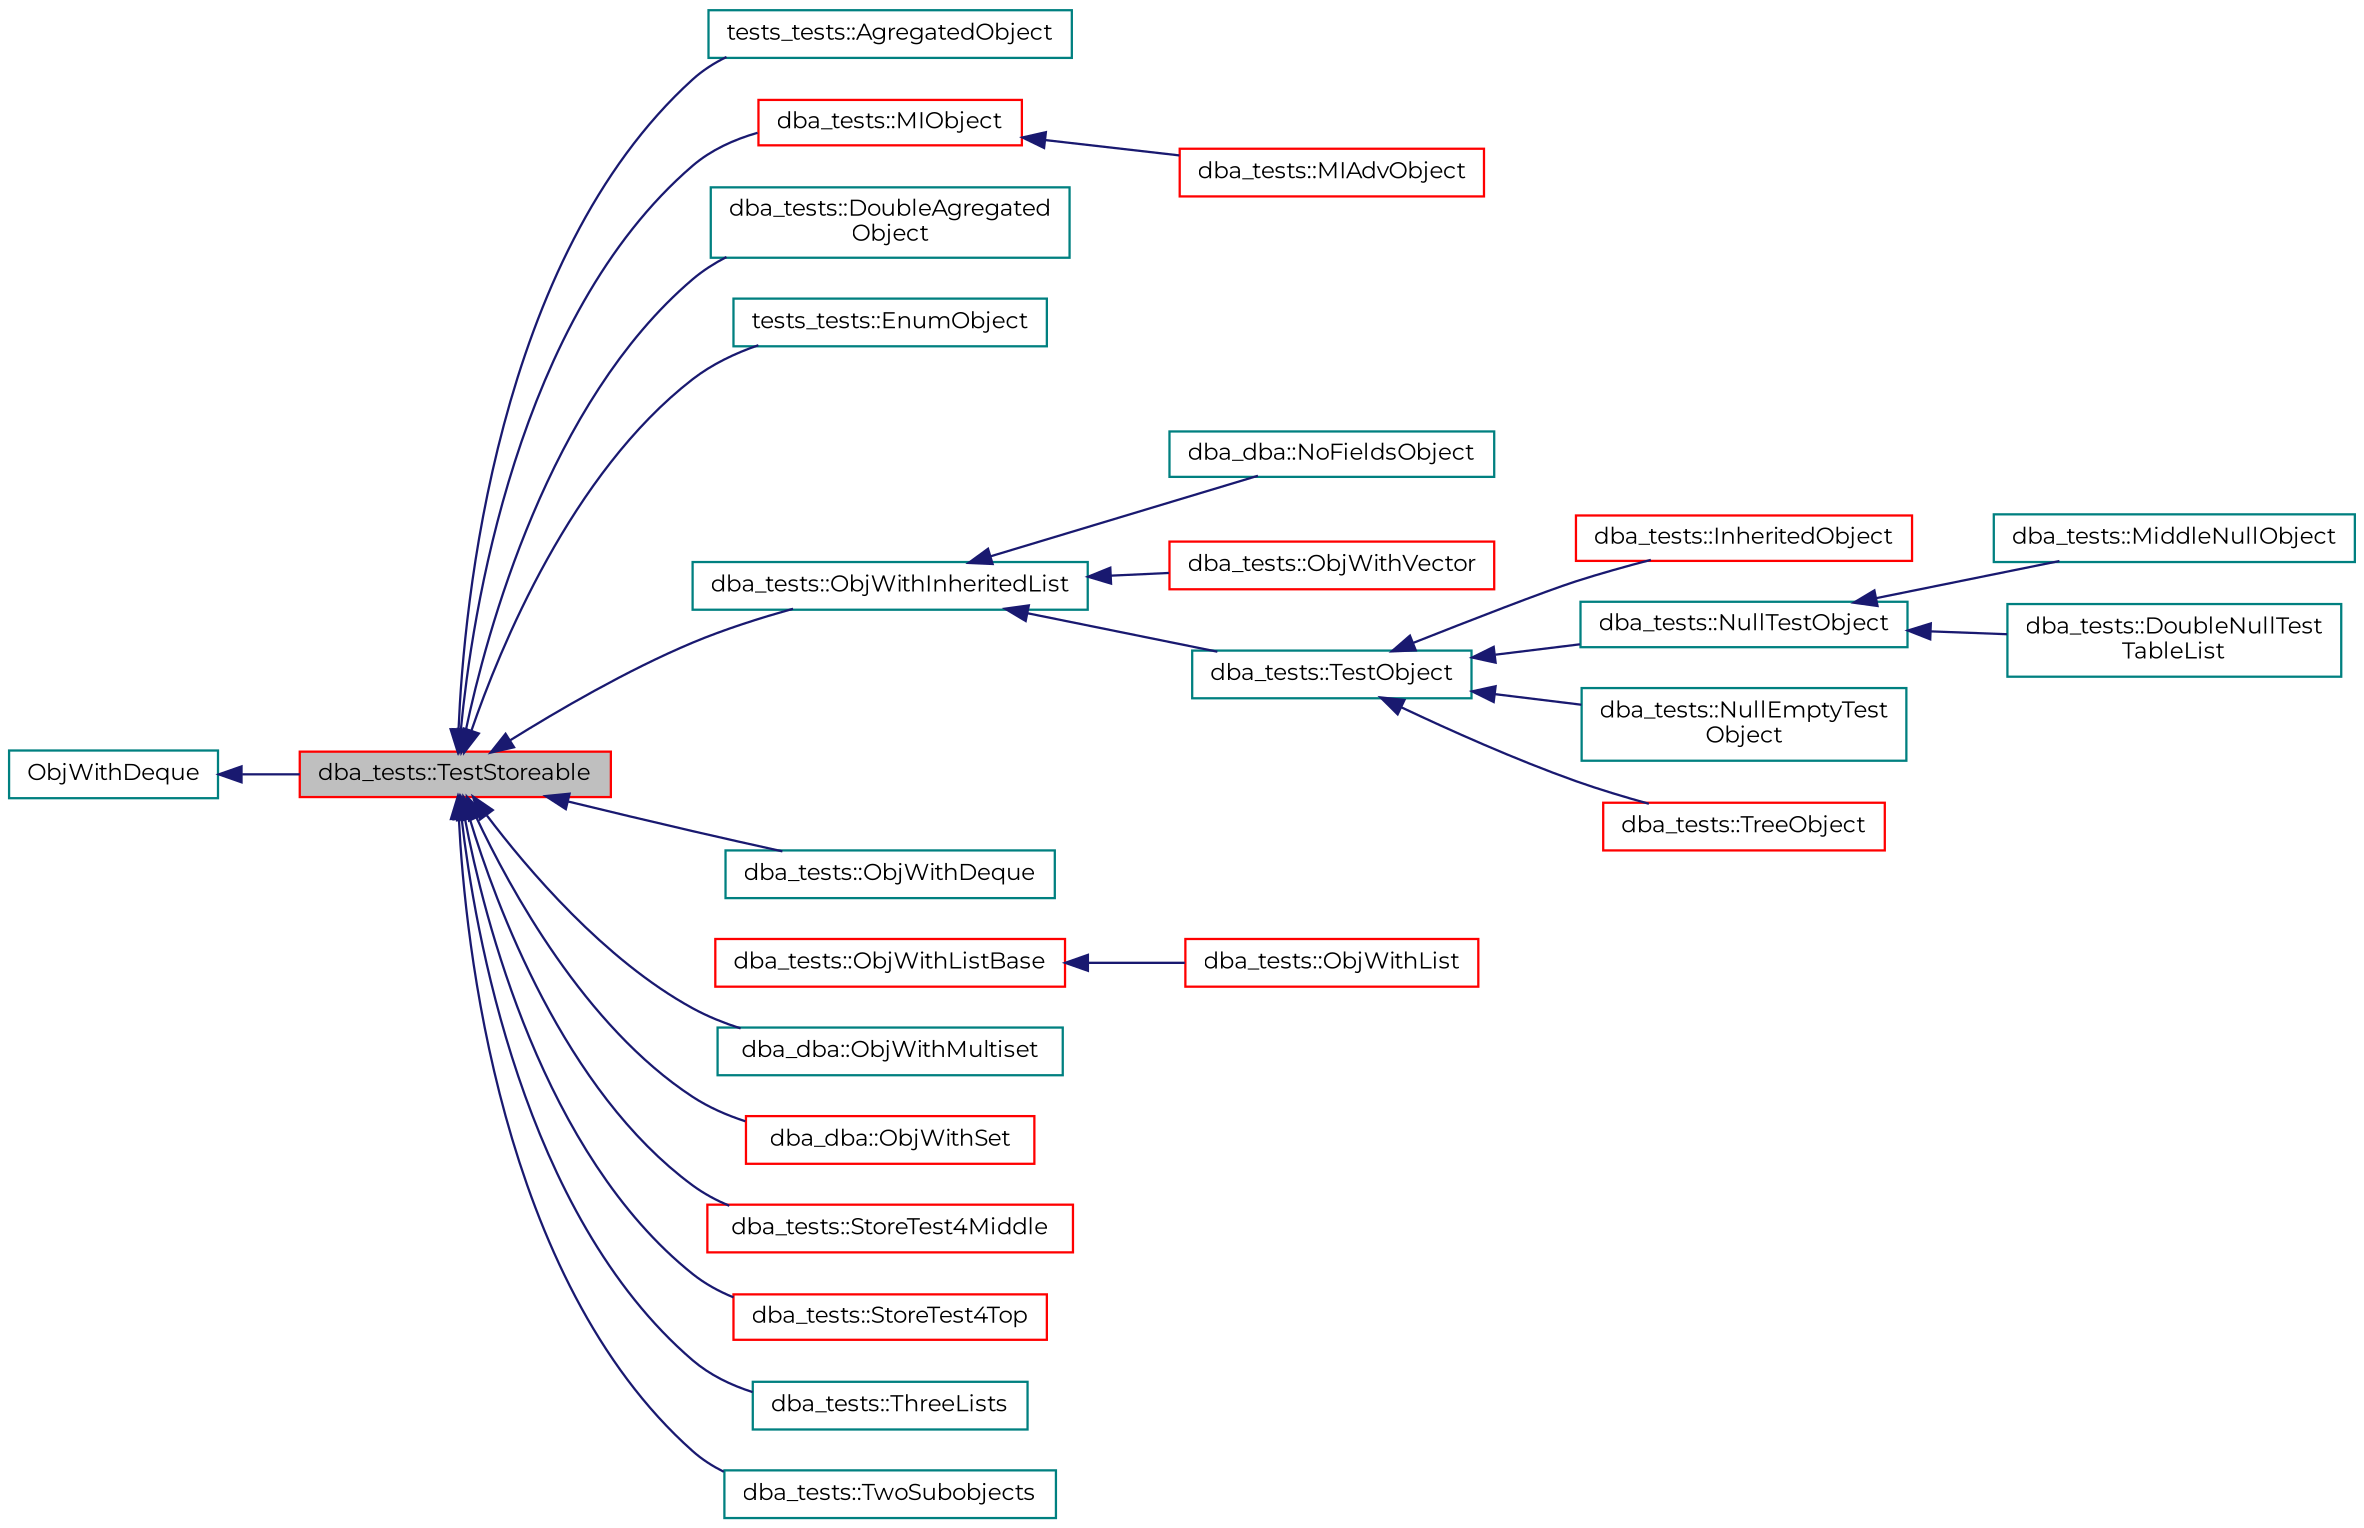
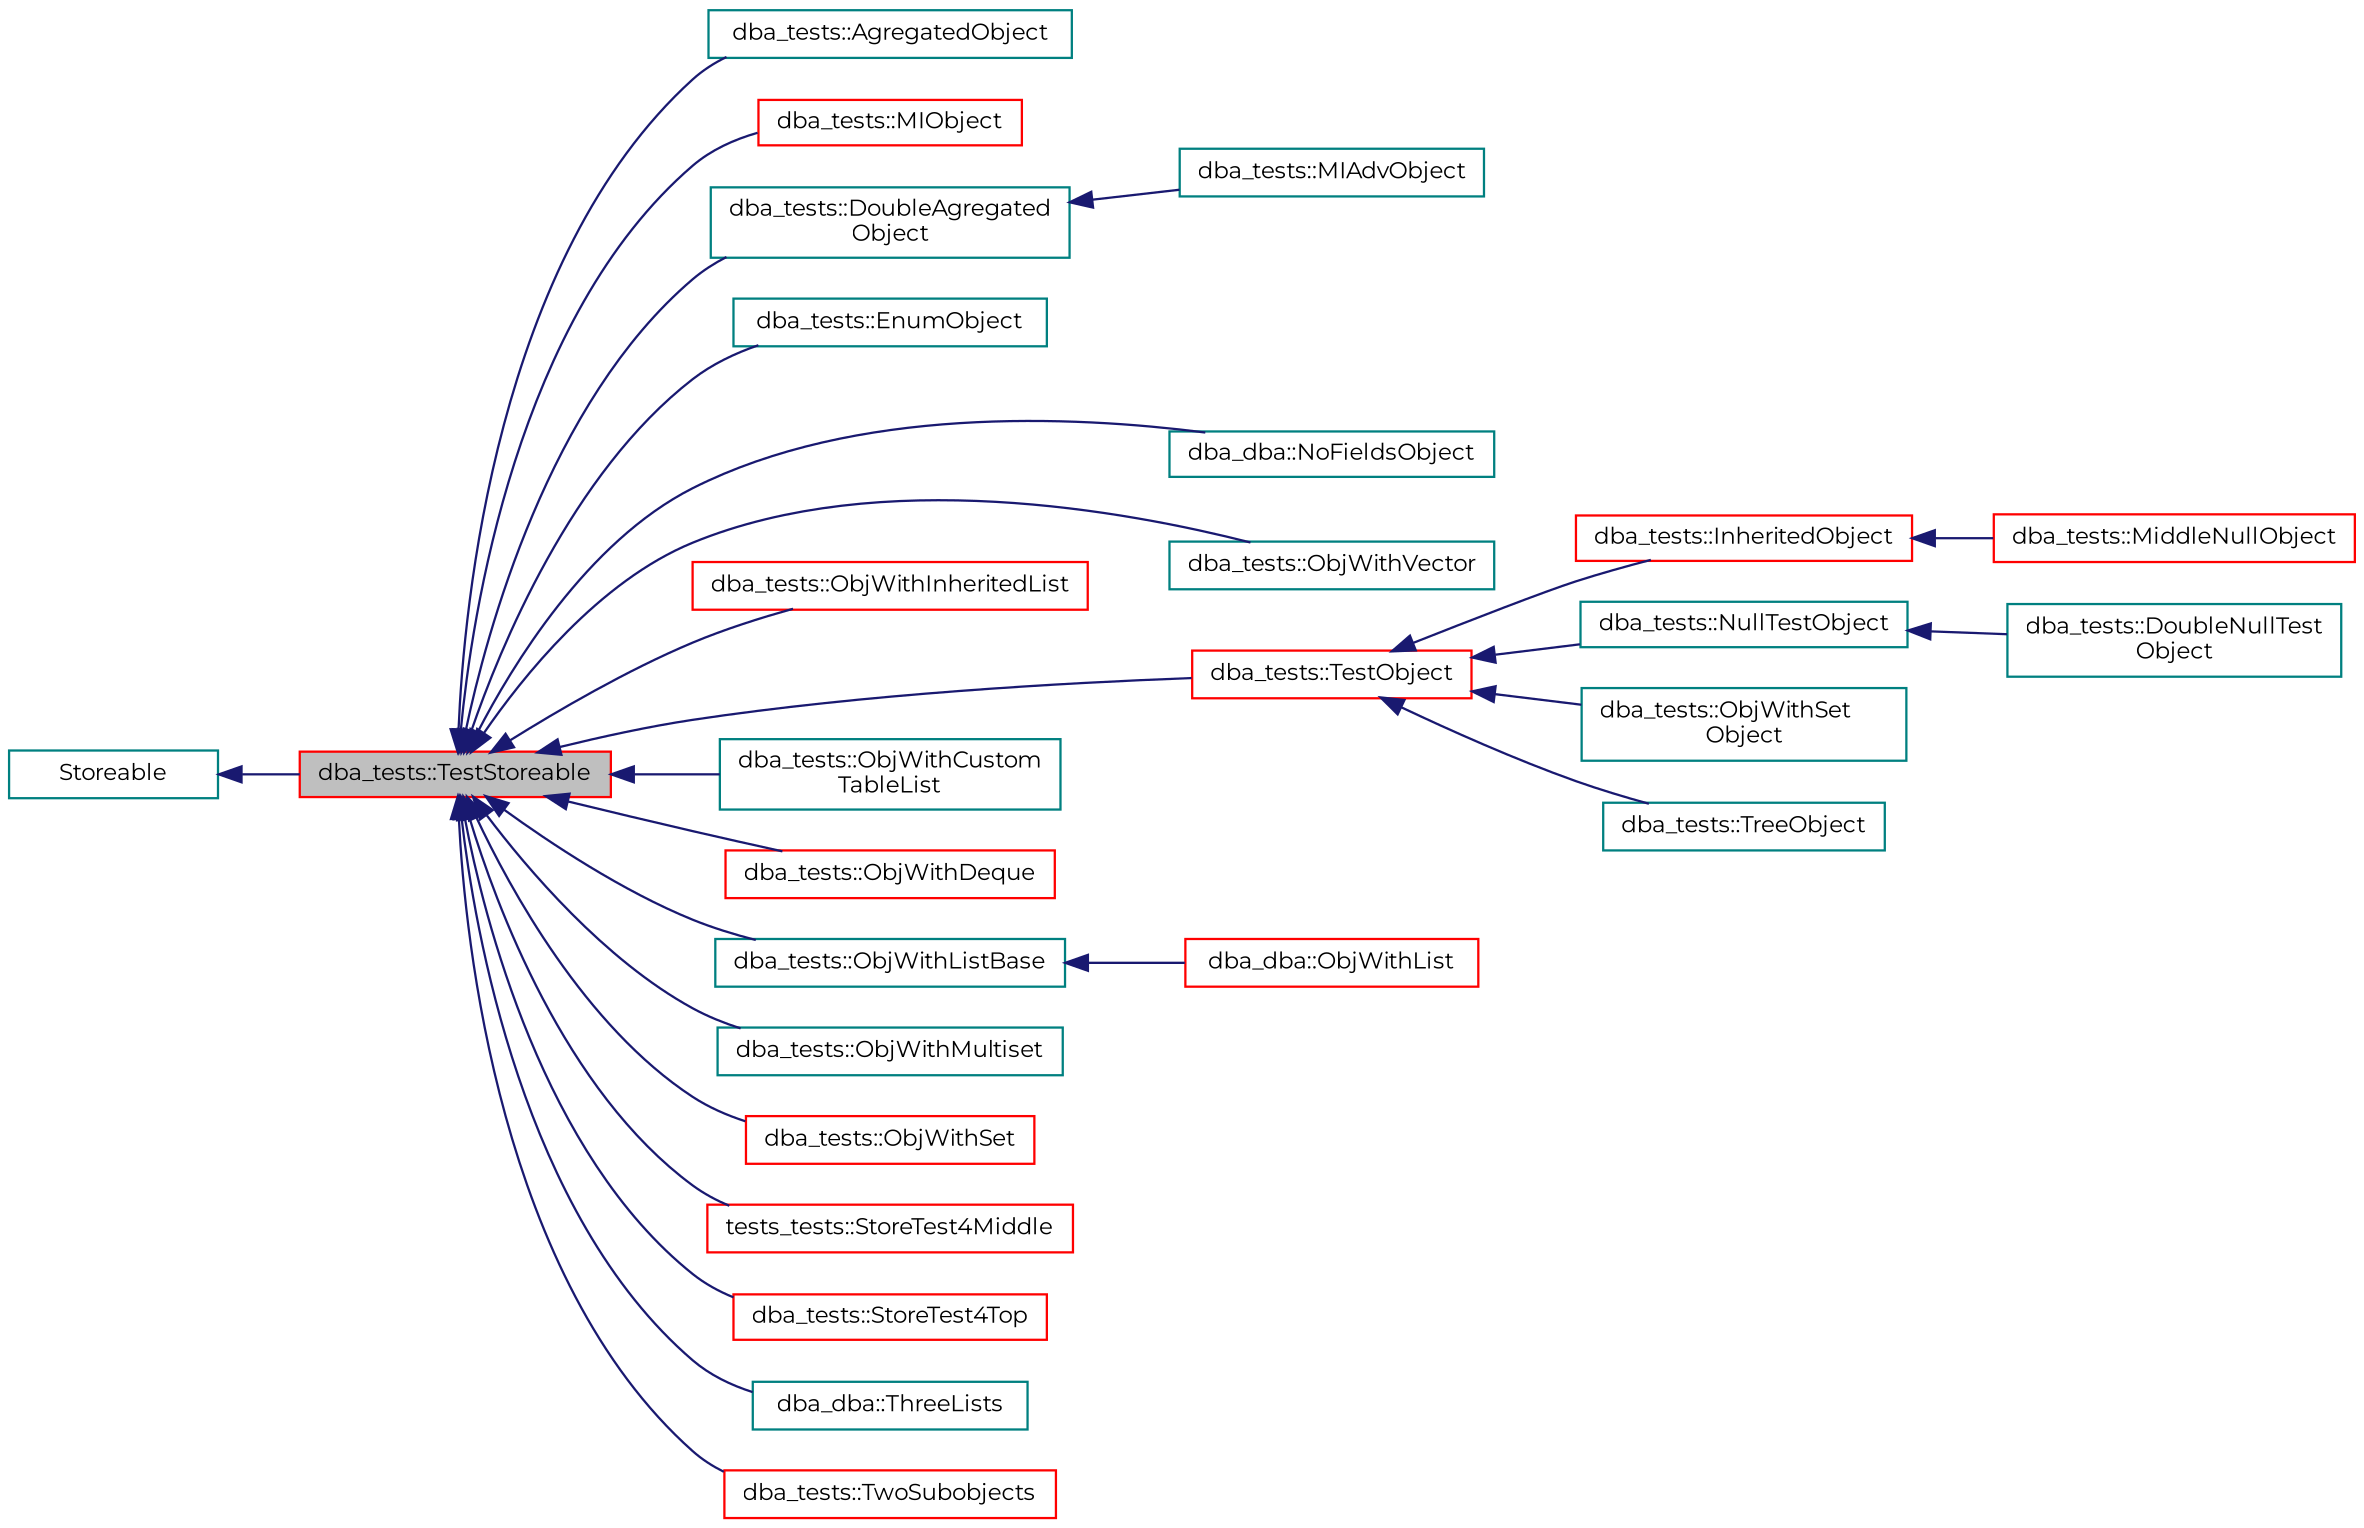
(890, 34) -> (890, 34)
(1112, 148) -> (1136, 195)
(1332, 173) -> (1332, 173)
(890, 322) -> (890, 322)
(1124, 516) -> (783, 454)
(2174, 538) -> (2174, 538)
(1332, 565) -> (1332, 565)
(1140, 574) -> (828, 508)
(1968, 580) -> (1964, 538)
(890, 586) -> (890, 586)
(1123, 632) -> (874, 698)
(2174, 640) -> (2174, 640)
(1332, 674) -> (1332, 674)
(1744, 724) -> (1744, 724)
(114, 774) -> (114, 774)
none -> (890, 774)
(1744, 827) -> (1744, 827)
(890, 874) -> (890, 874)
none -> (624, 886)
(890, 963) -> (890, 963)
(1332, 963) -> (1332, 963)
(890, 1051) -> (890, 1051)
(890, 1140) -> (890, 1140)
(890, 1229) -> (890, 1229)
(890, 1406) -> (890, 1406)
(890, 1494) -> (890, 1494)
